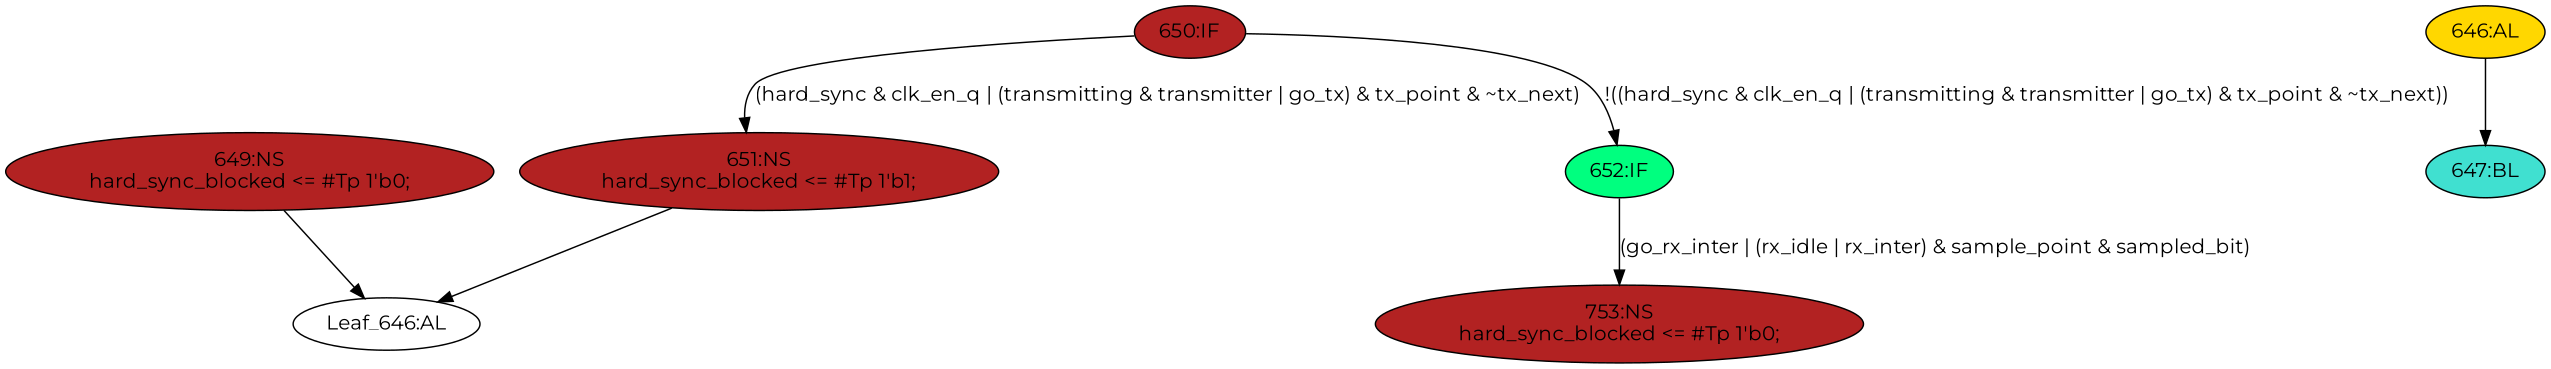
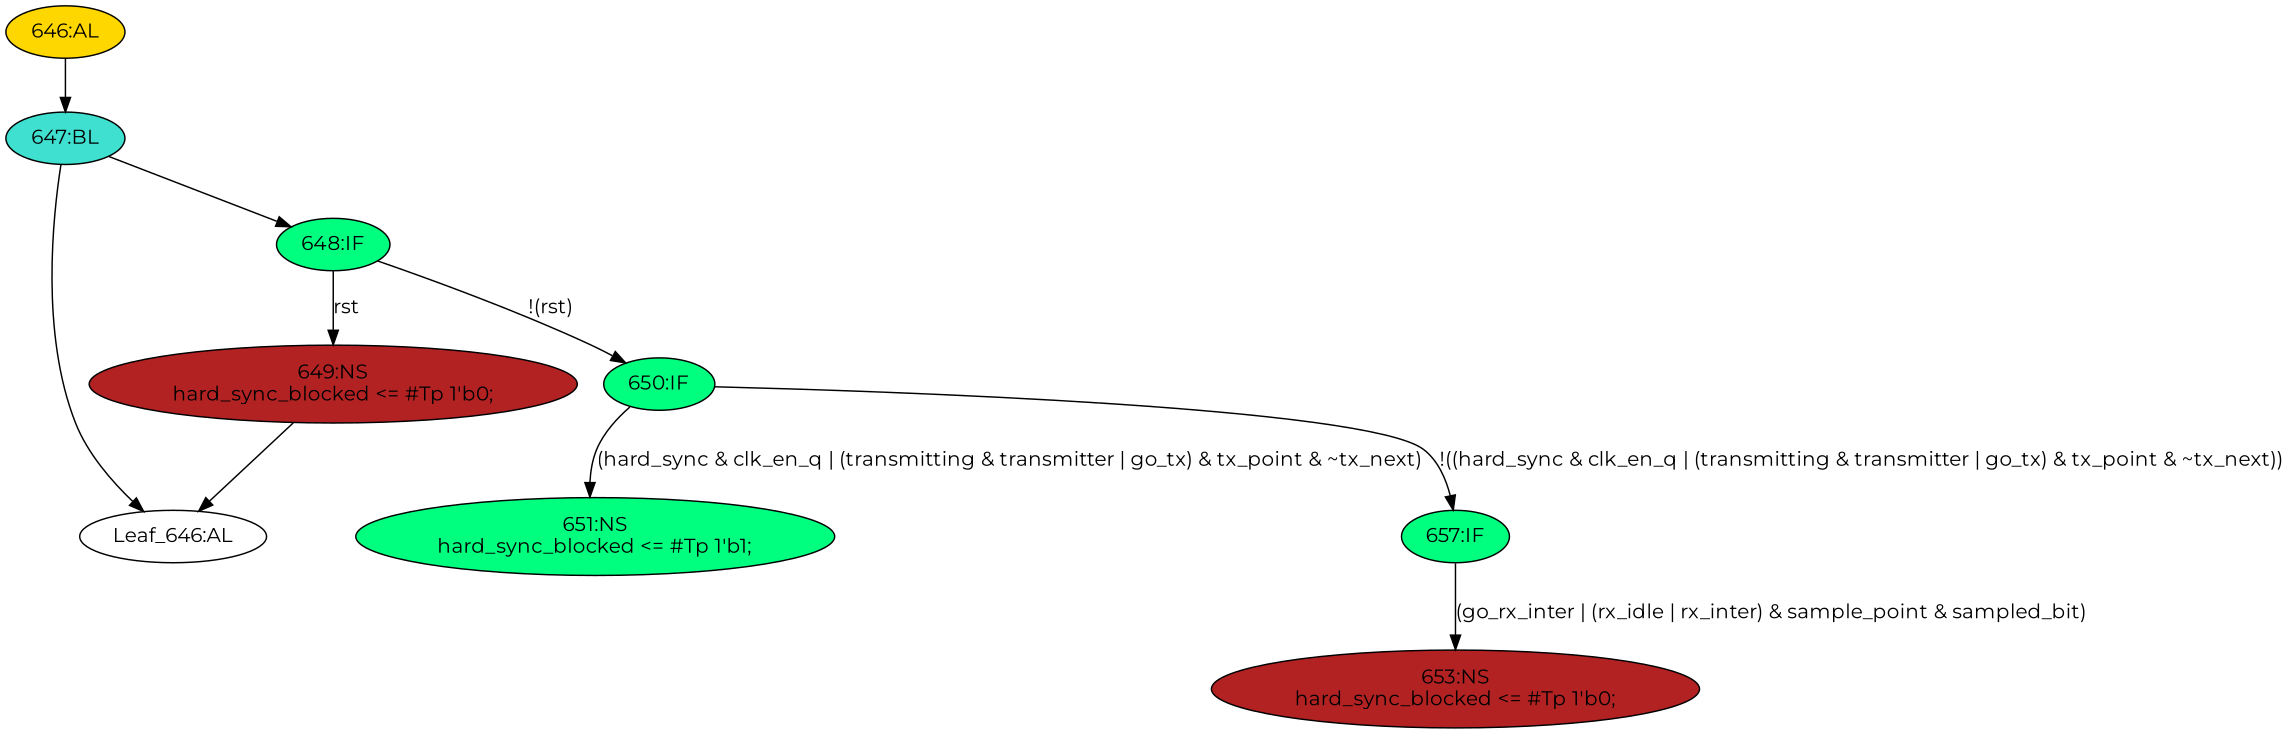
(1190, 32) -> (659, 384)
(759, 172) -> (595, 537)
(1619, 172) -> (1455, 537)
none -> (333, 245)
(562, 252) -> (56, 344)
(1619, 324) -> (1455, 689)
